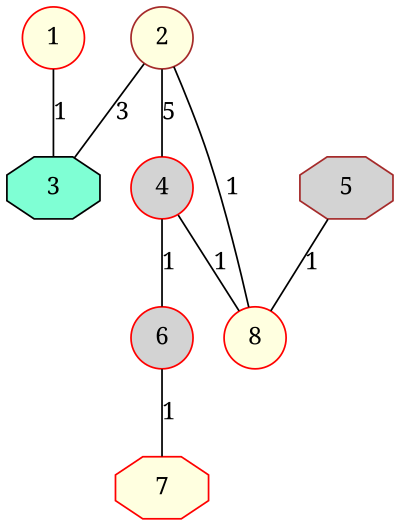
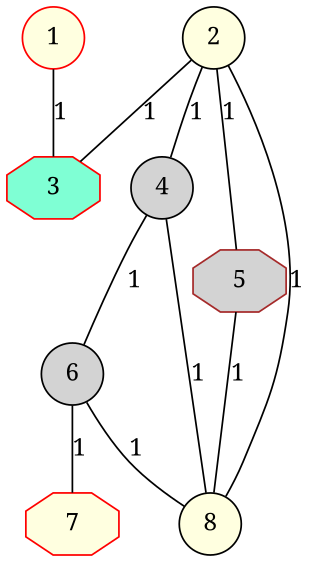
(162, 38) -> (214, 38)
(122, 113) -> (150, 113)
(169, 113) -> (196, 113)
none -> (227, 159)
(53, 188) -> (53, 188)
(162, 188) -> (162, 188)
(162, 338) -> (72, 374)
(255, 338) -> (210, 524)
none -> (128, 461)
